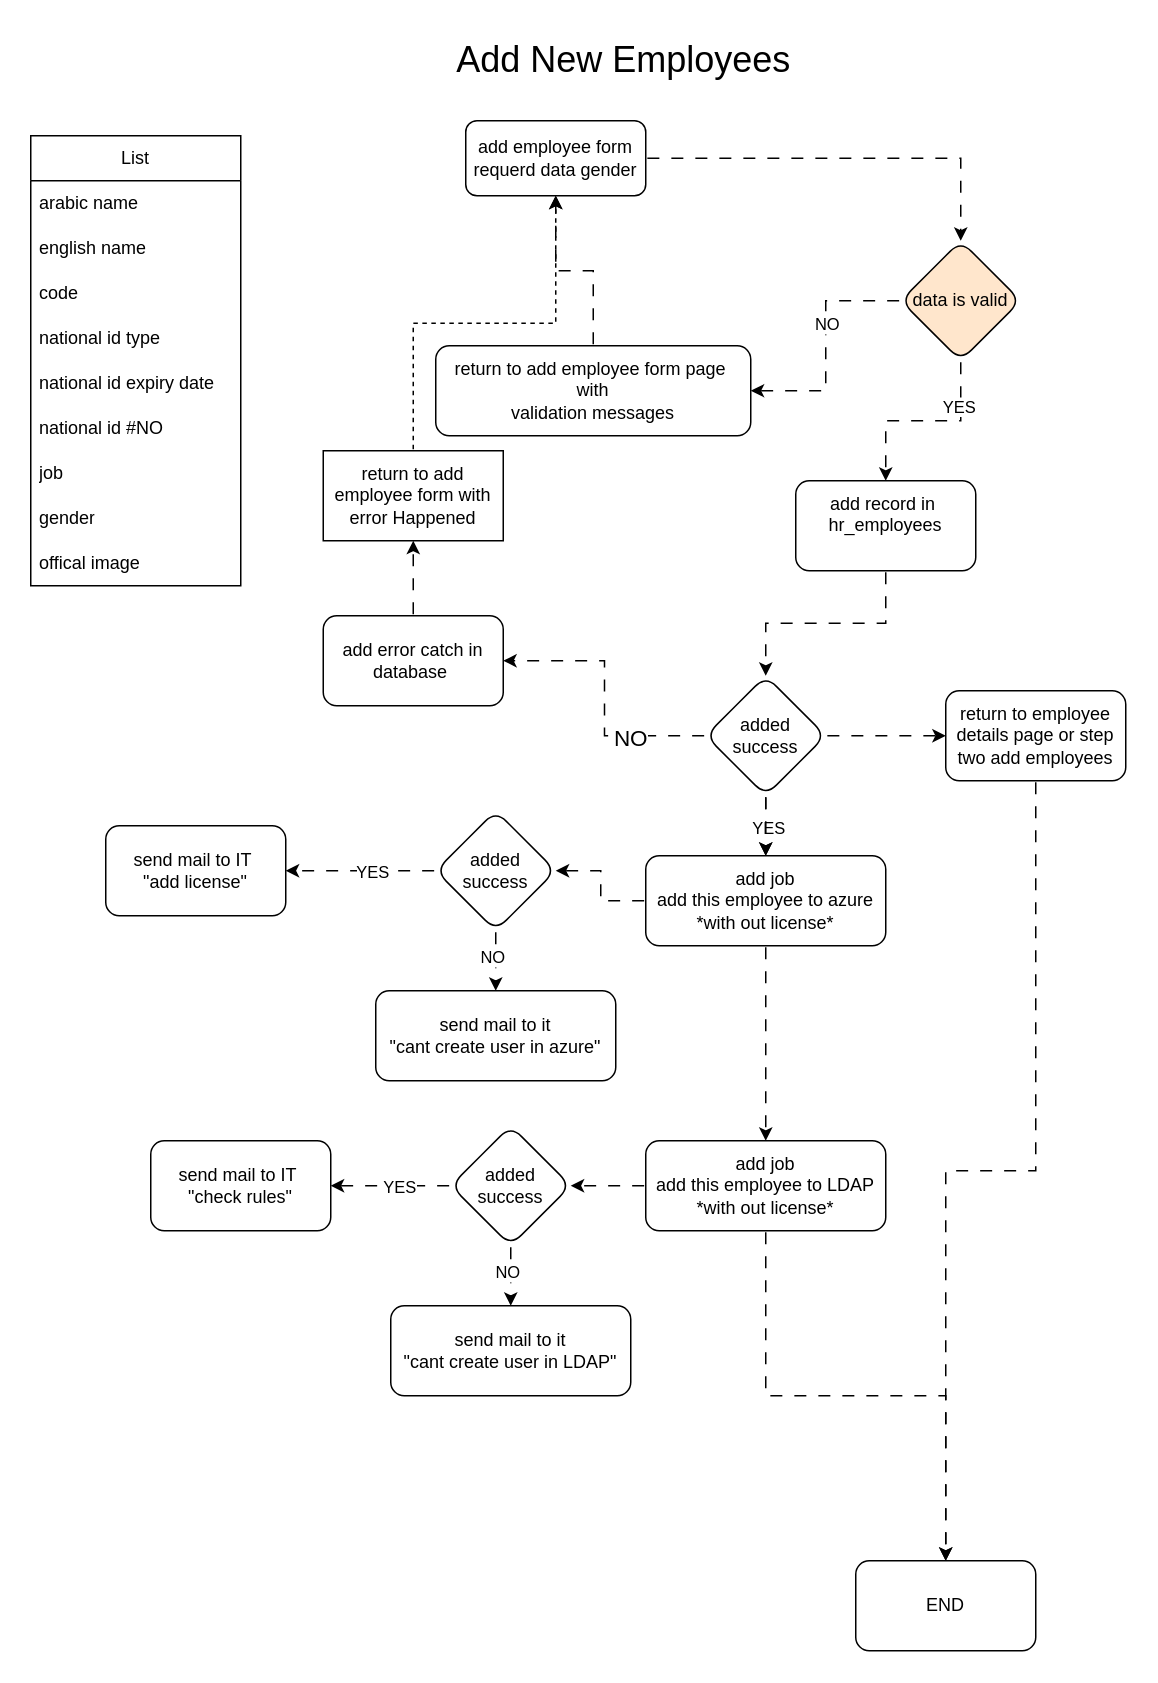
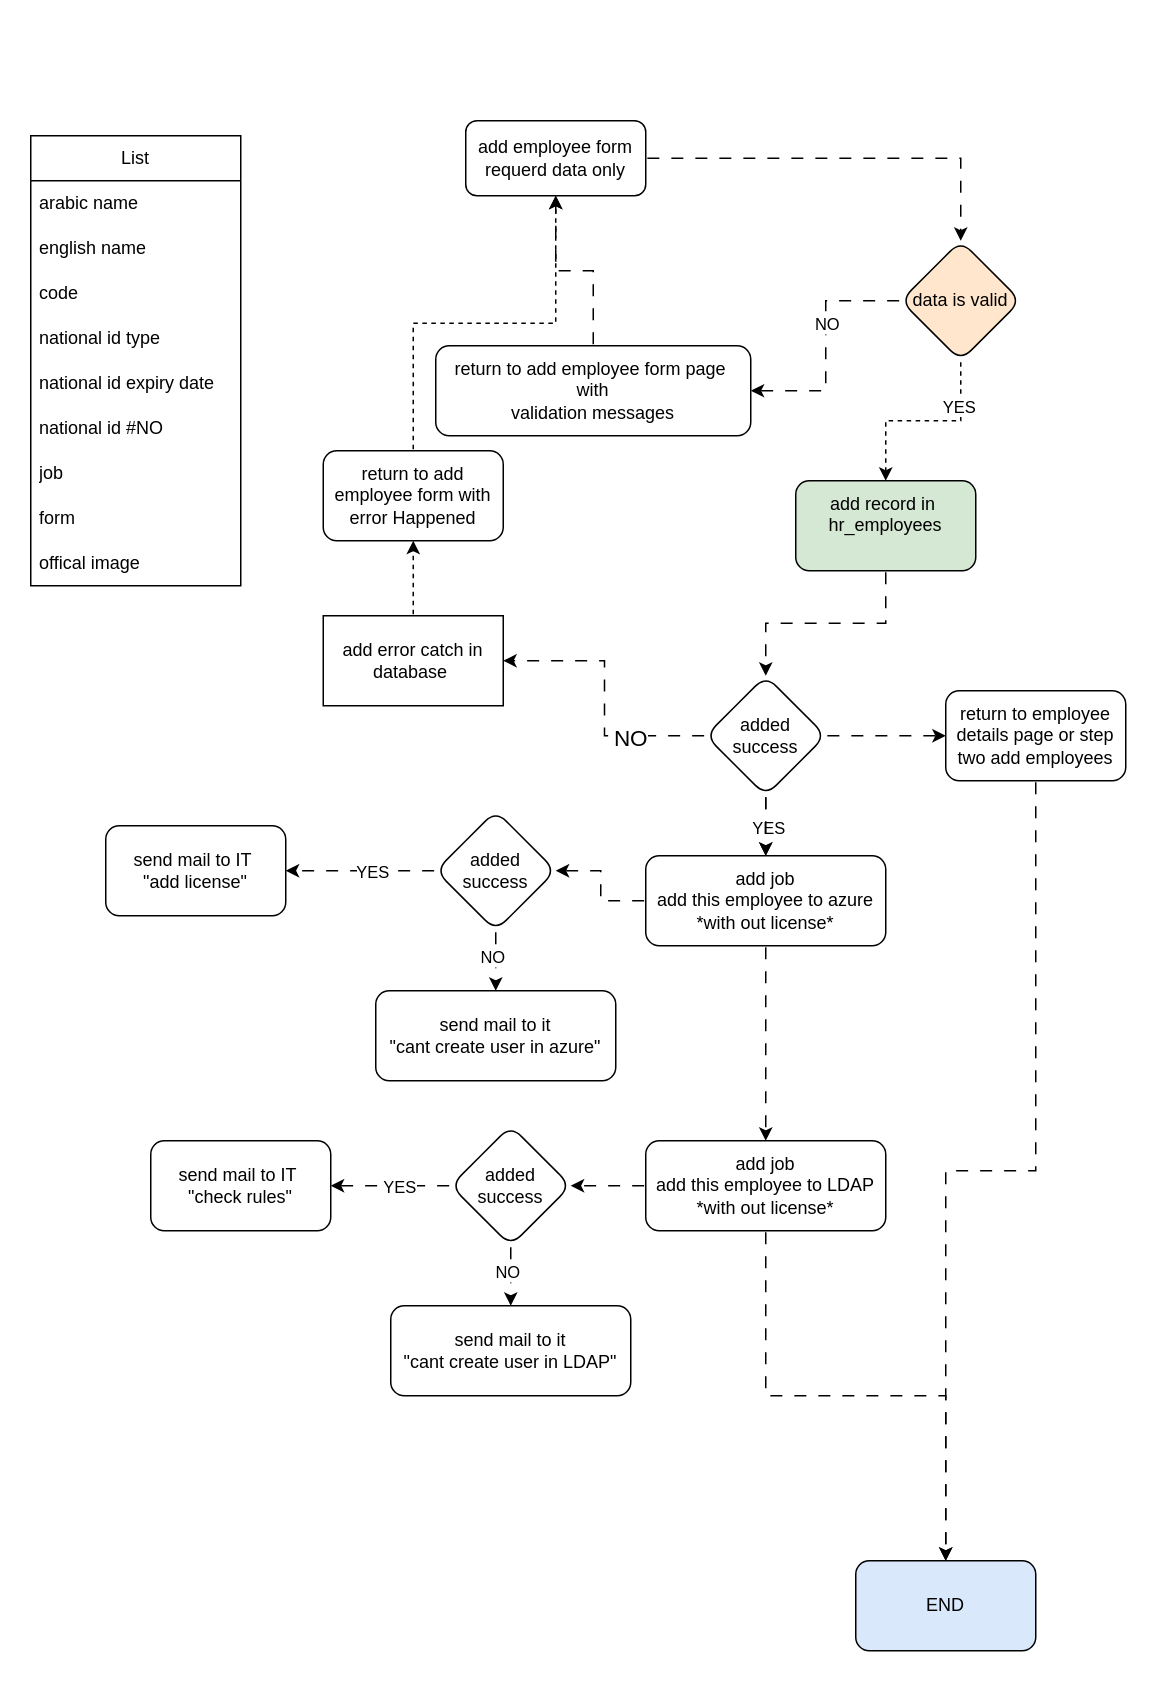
(623, 61) -> none
(556, 158) -> (556, 158)
(900, 421) -> (900, 421)
(413, 496) -> (413, 496)
(70, 518) -> (60, 518)
(886, 526) -> (886, 526)
(413, 582) -> (413, 582)
(413, 661) -> (413, 661)
(946, 1606) -> (946, 1606)
